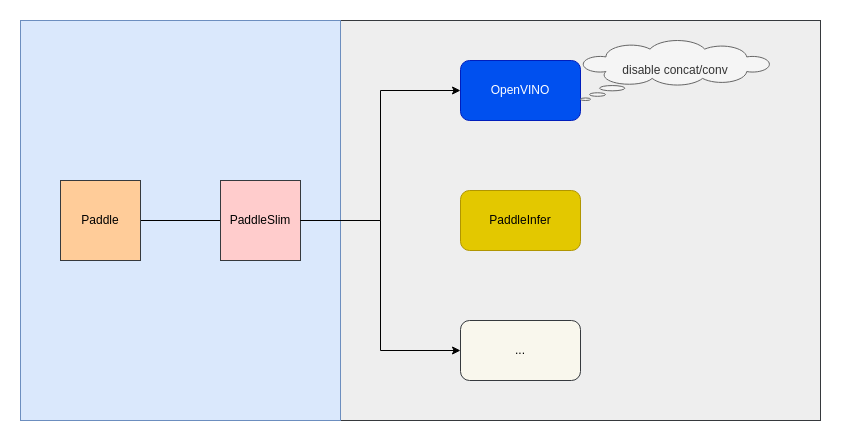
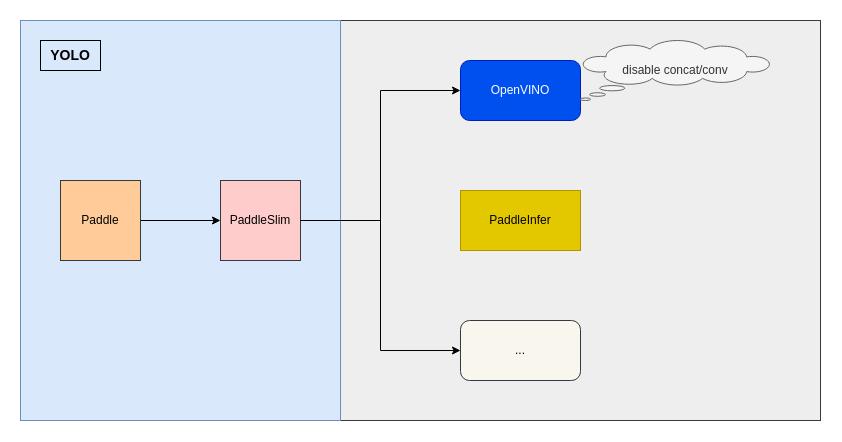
none -> (71, 56)
(215, 221) -> (212, 221)
(521, 221) -> (521, 221)
